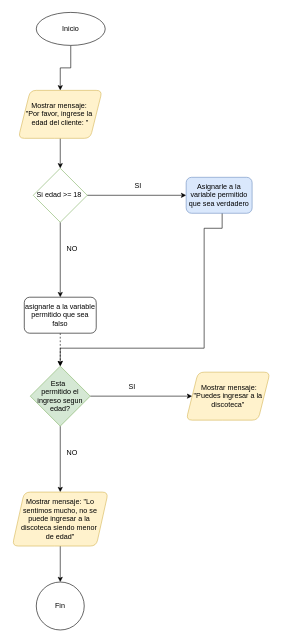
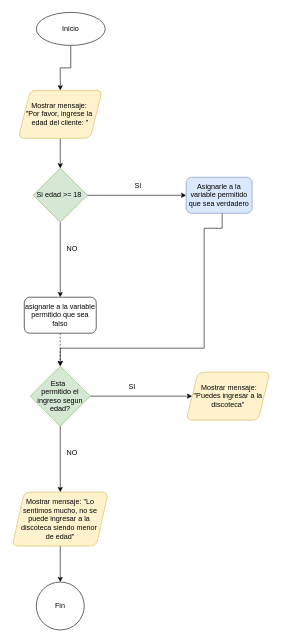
(60, 195) -> (60, 195)
